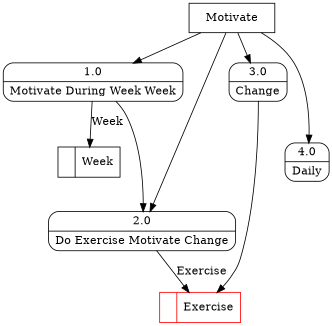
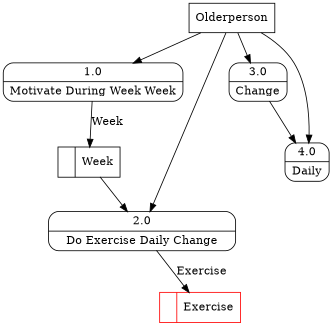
(232, 18) -> (232, 18)
(138, 150) -> (111, 191)
(253, 197) -> (280, 119)
(142, 241) -> (142, 241)
